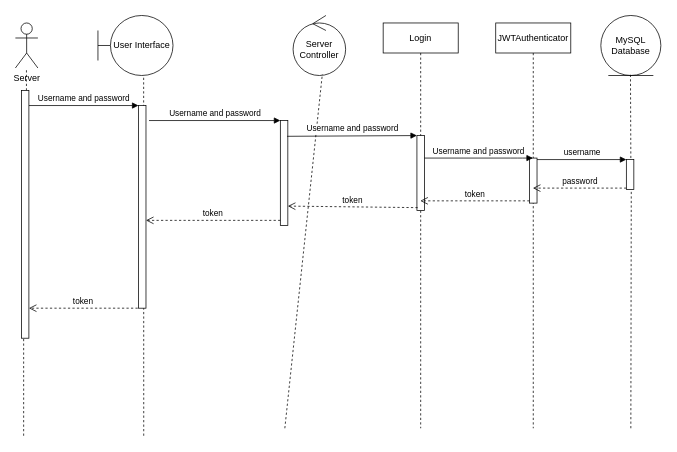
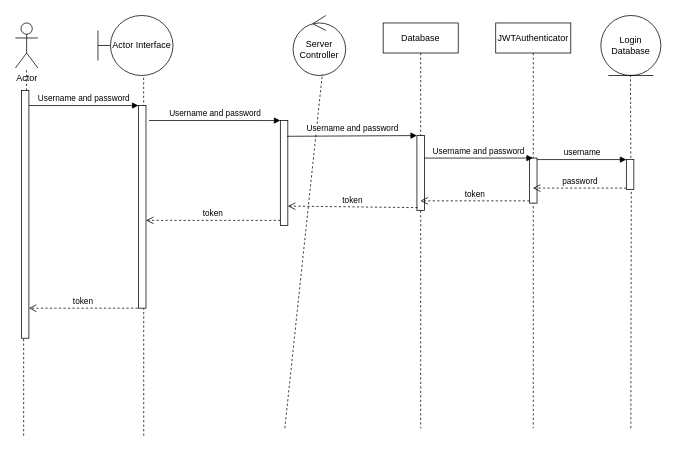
(420, 38) -> (420, 38)
(142, 45) -> (142, 45)
(630, 45) -> (630, 45)
(27, 79) -> (27, 79)
